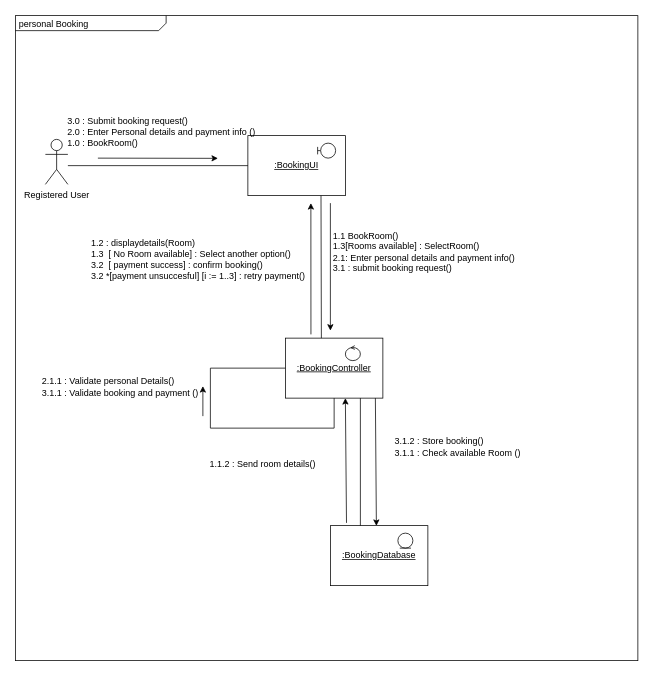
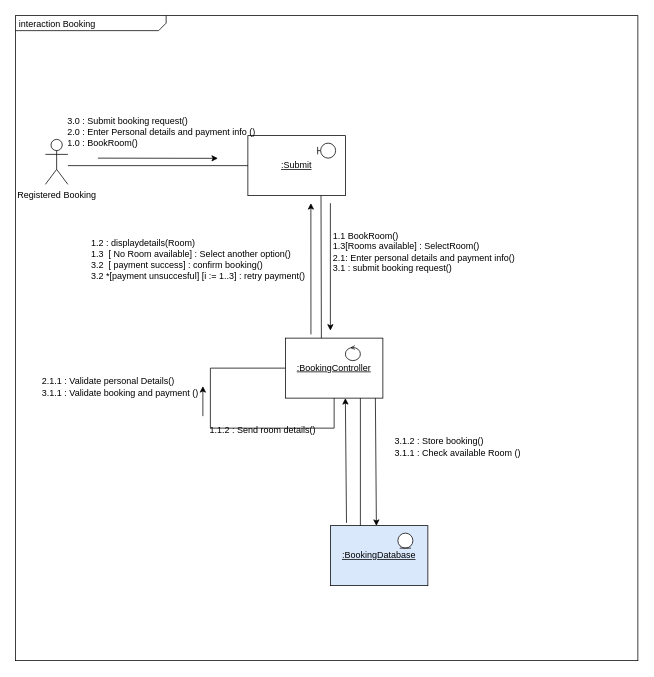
(52, 21) -> (59, 21)
(297, 165) -> (297, 165)
(57, 195) -> (57, 195)
(263, 469) -> (263, 435)
(379, 555) -> (379, 555)
